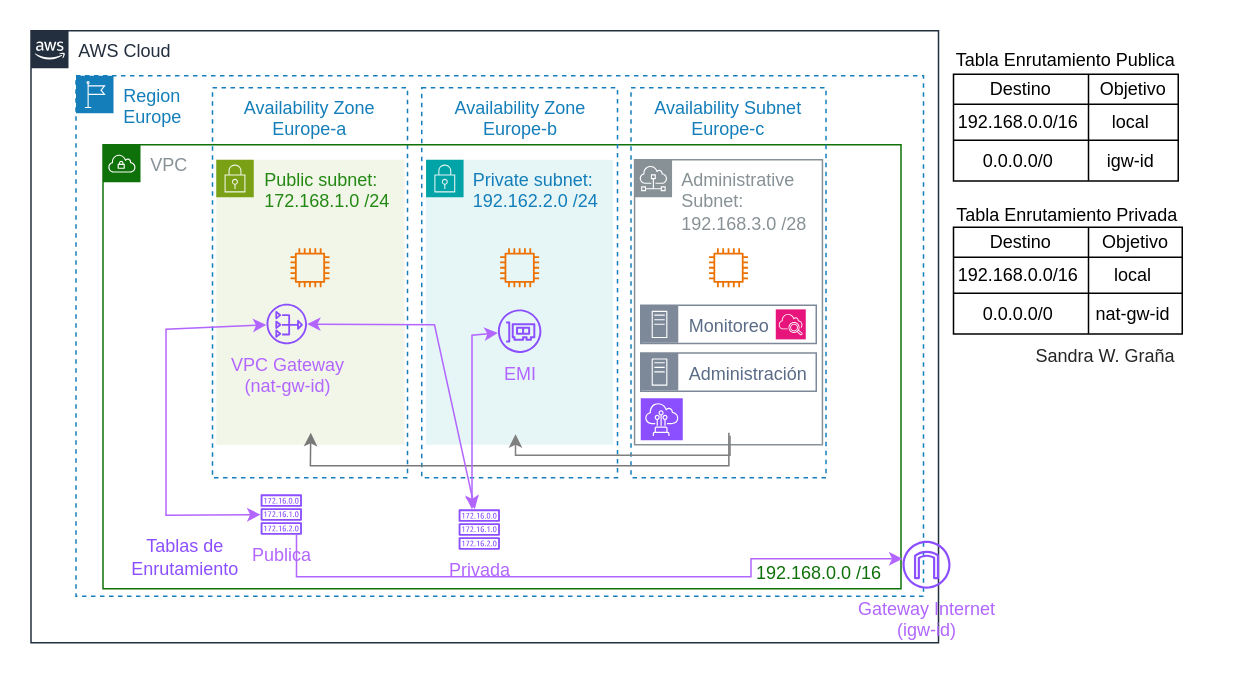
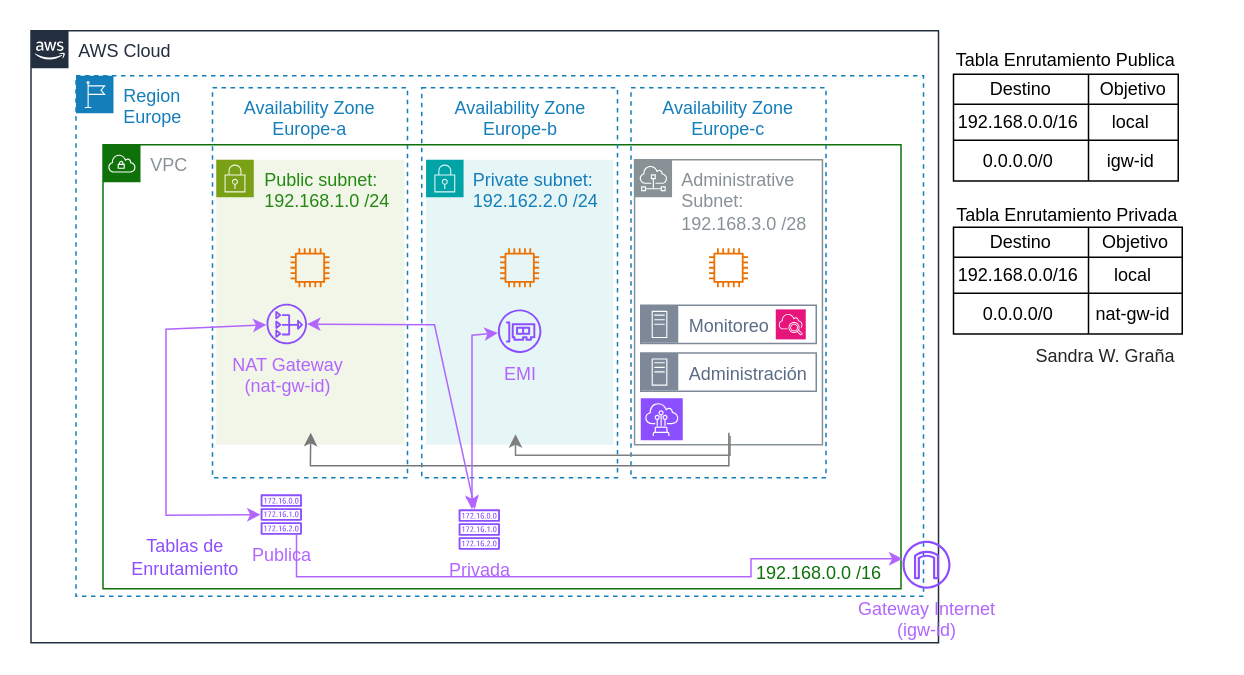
(728, 120) -> (728, 120)
(331, 192) -> (331, 192)
(288, 376) -> (288, 376)
